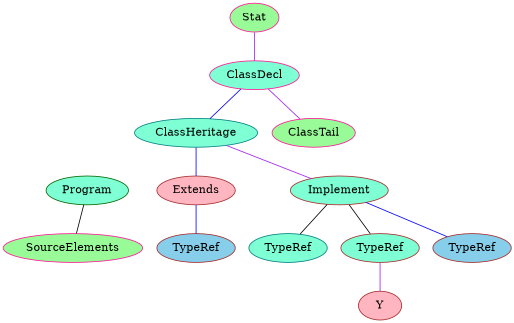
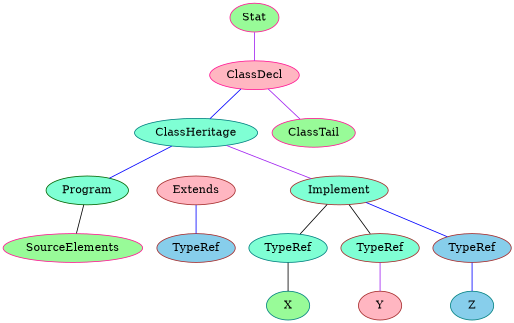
(254, 75) -> (254, 75)
(196, 162) -> (141, 162)
none -> (288, 306)
none -> (472, 306)
